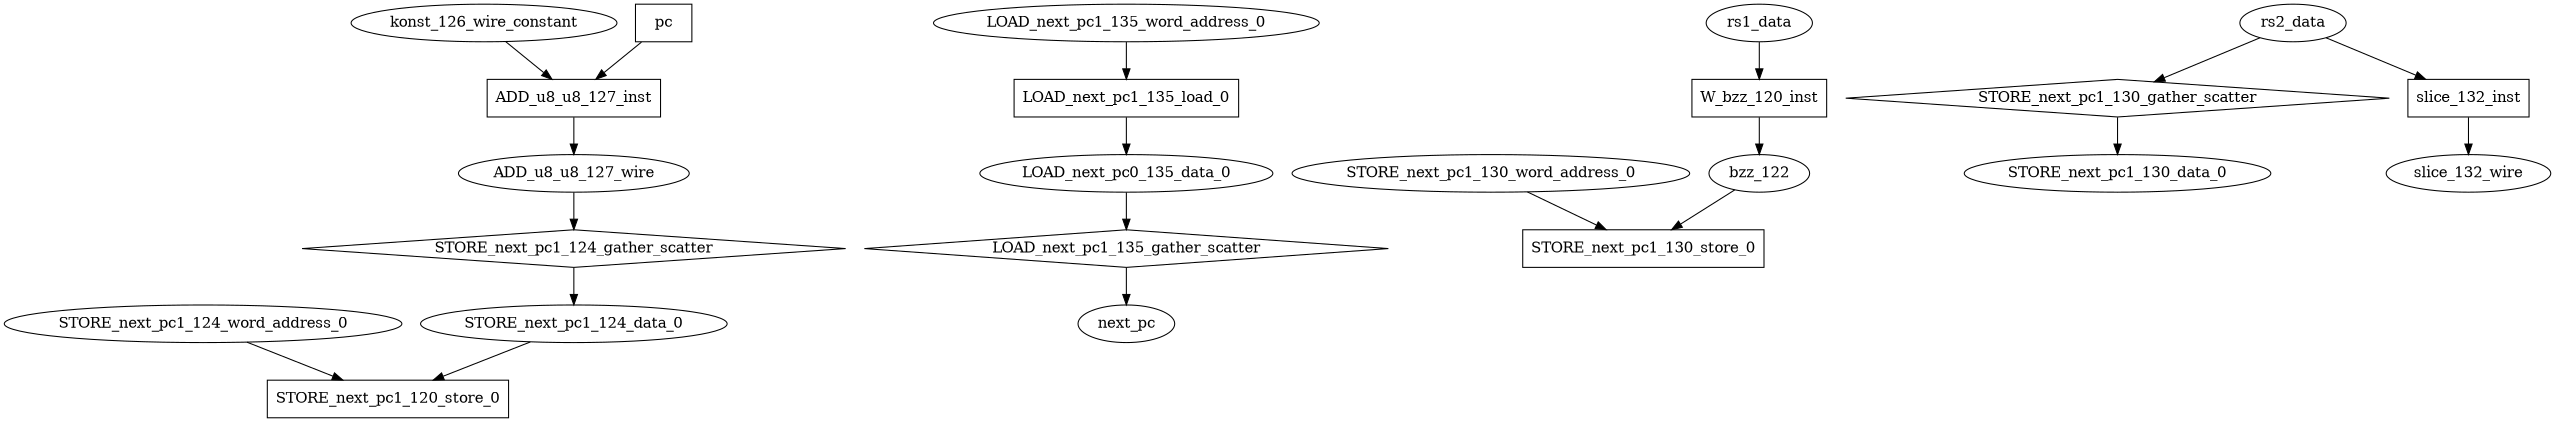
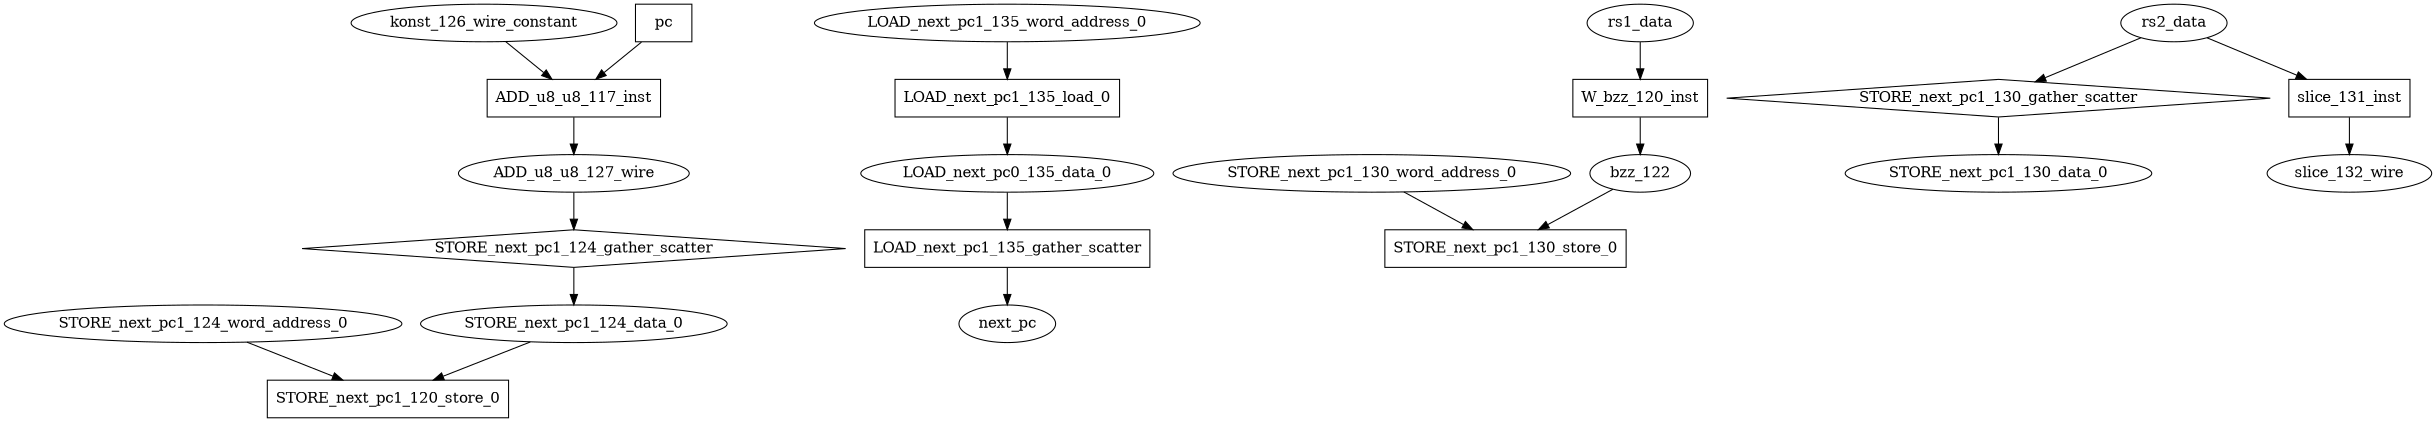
(574, 98) -> (574, 98)
(2468, 98) -> (2349, 98)
(1126, 249) -> (1007, 249)
